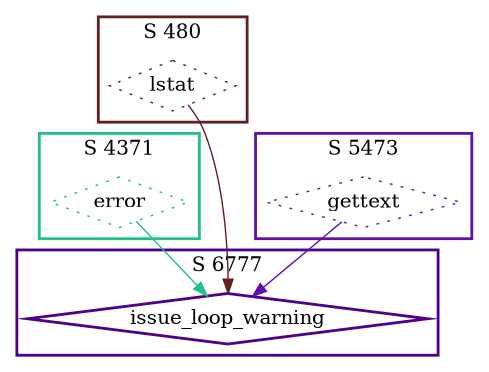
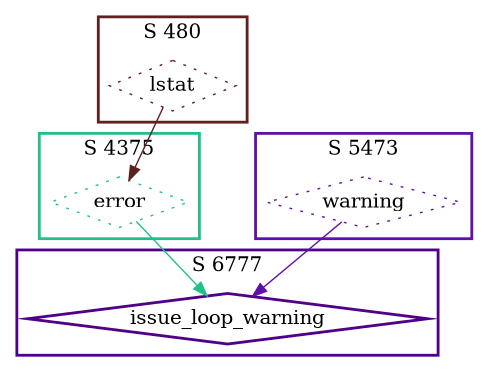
(119, 150) -> (119, 150)
(220, 189) -> (146, 143)
(364, 202) -> (364, 202)
